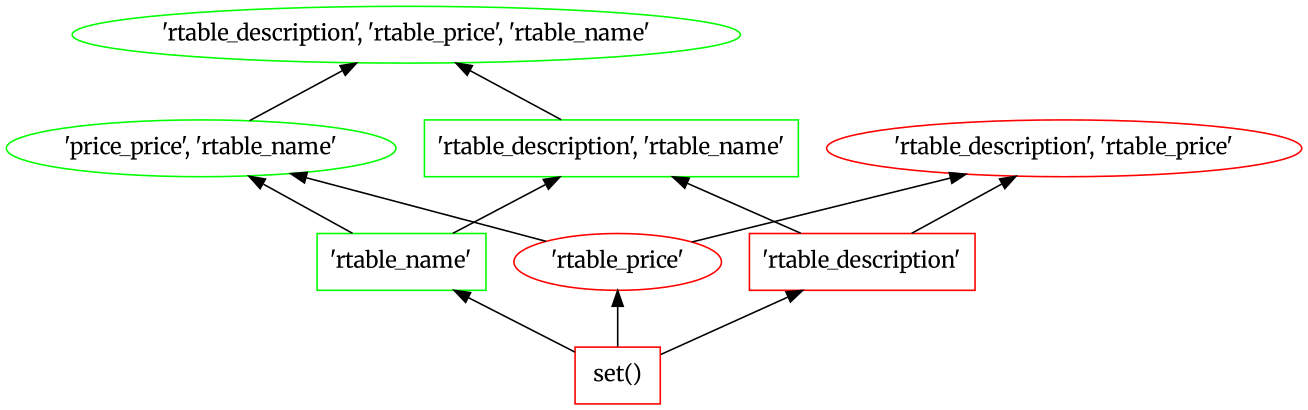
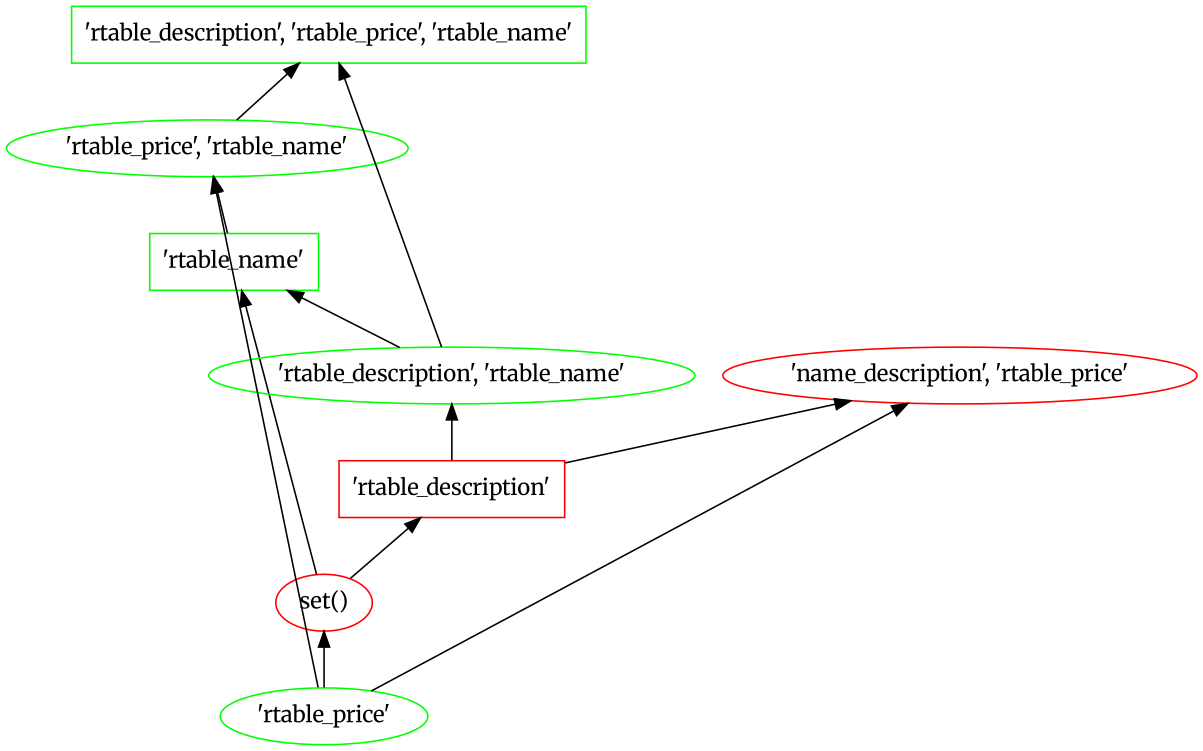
(406, 35) -> (329, 35)
(201, 148) -> (207, 148)
(611, 148) -> (452, 376)
(1064, 148) -> (960, 376)
(499, 209) -> (351, 323)
(618, 262) -> (324, 716)
(618, 326) -> (324, 667)
(618, 376) -> (324, 603)
